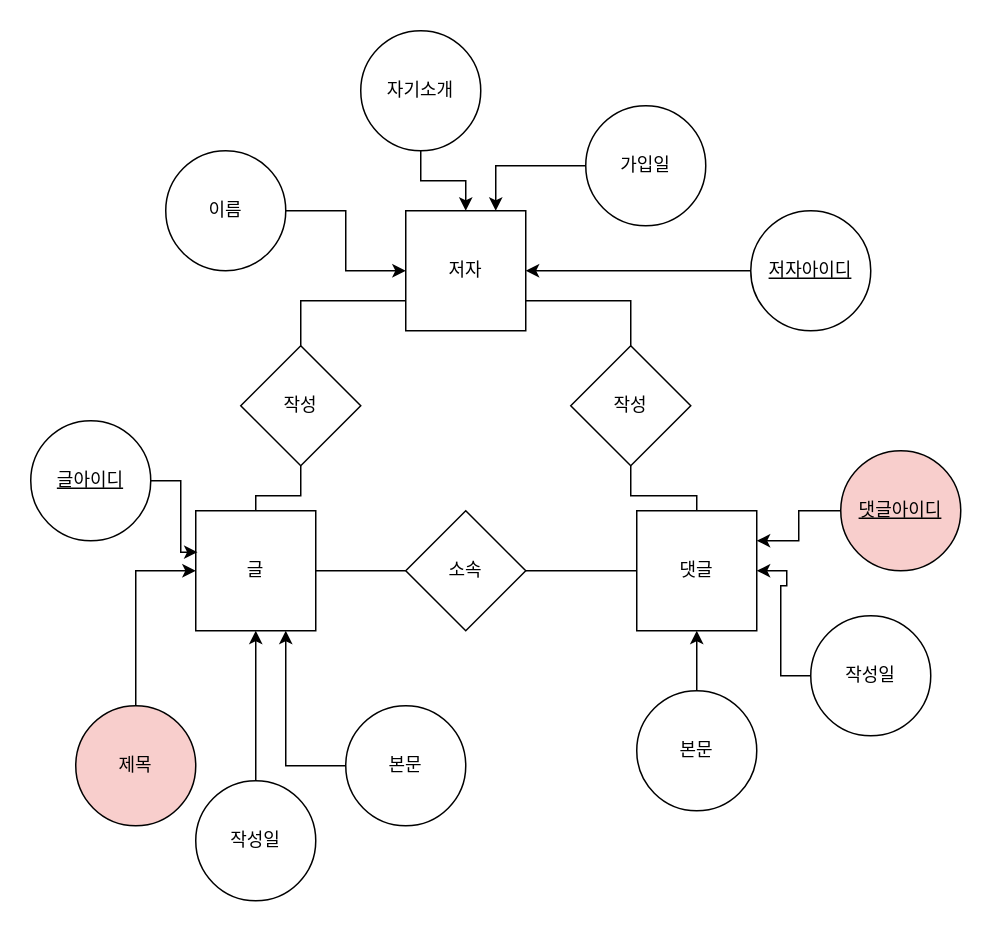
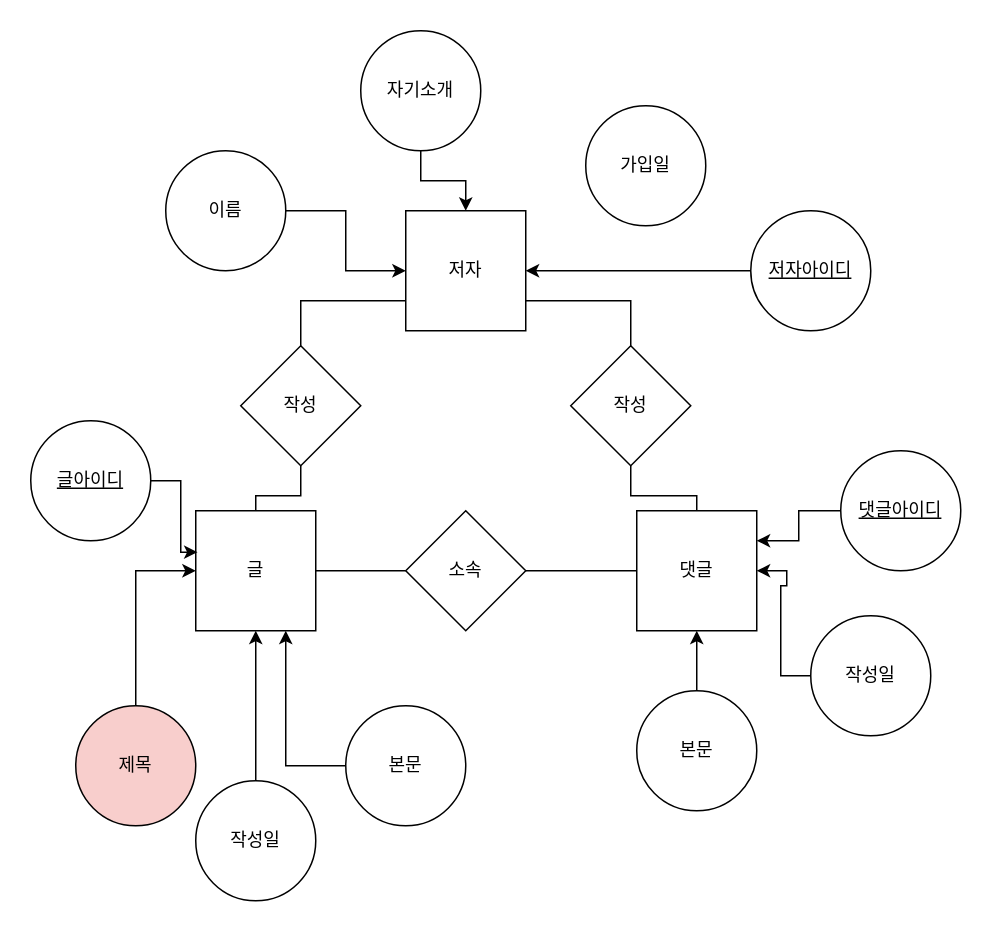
(524, 166) -> none
(901, 511) -> (901, 511)
